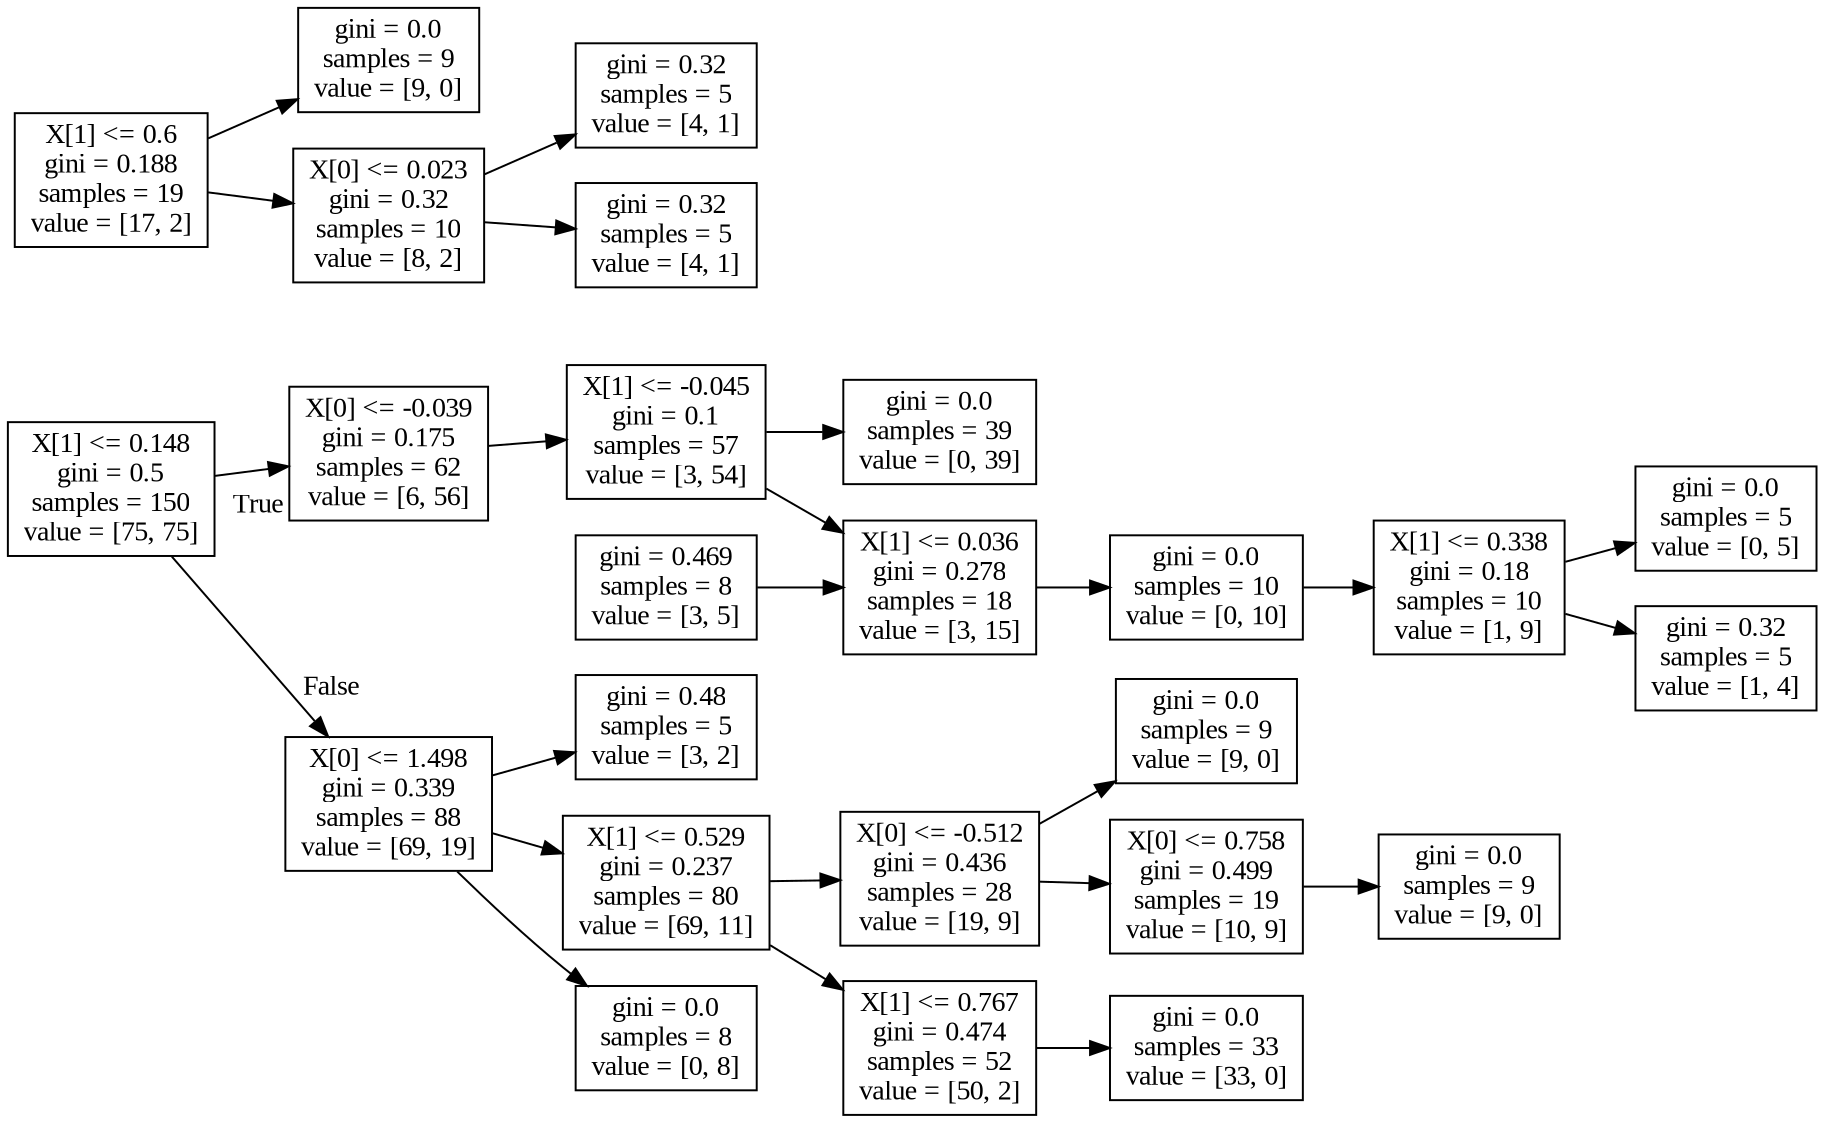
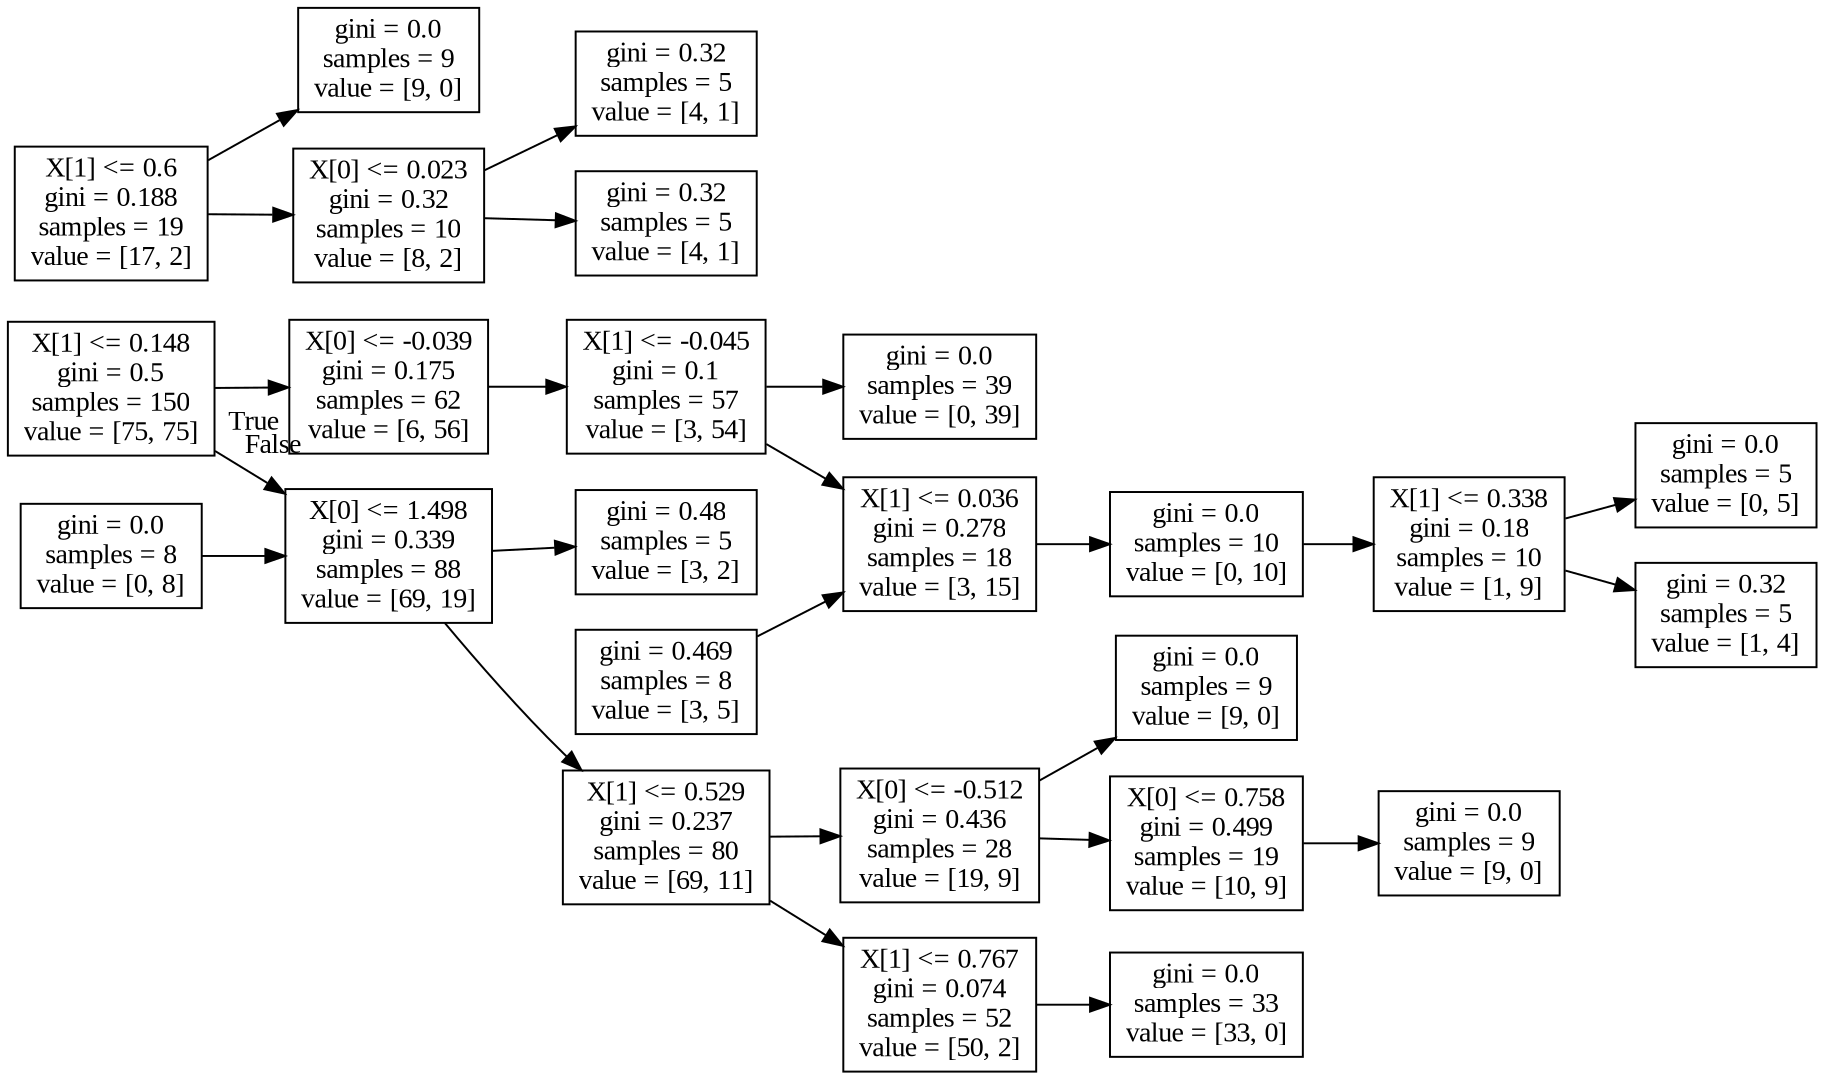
(513, 924) -> (233, 556)
(940, 1048) -> (940, 1005)
